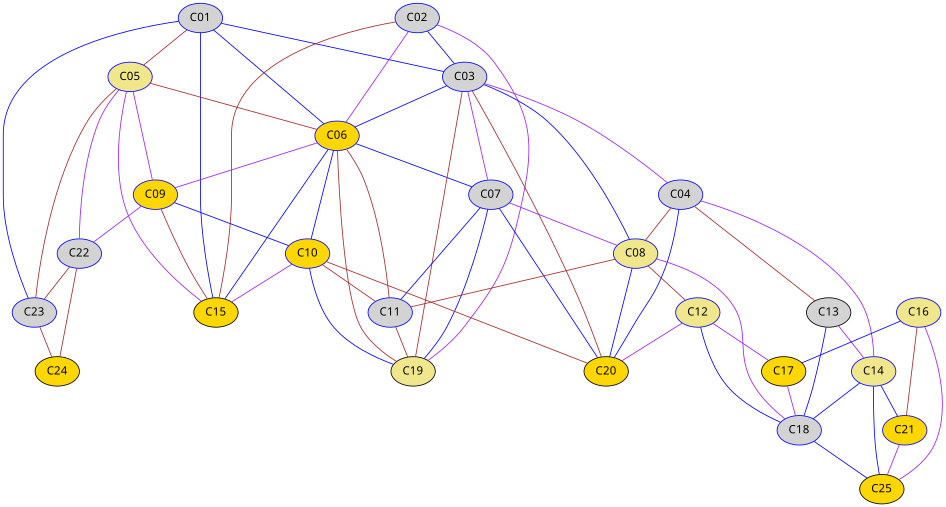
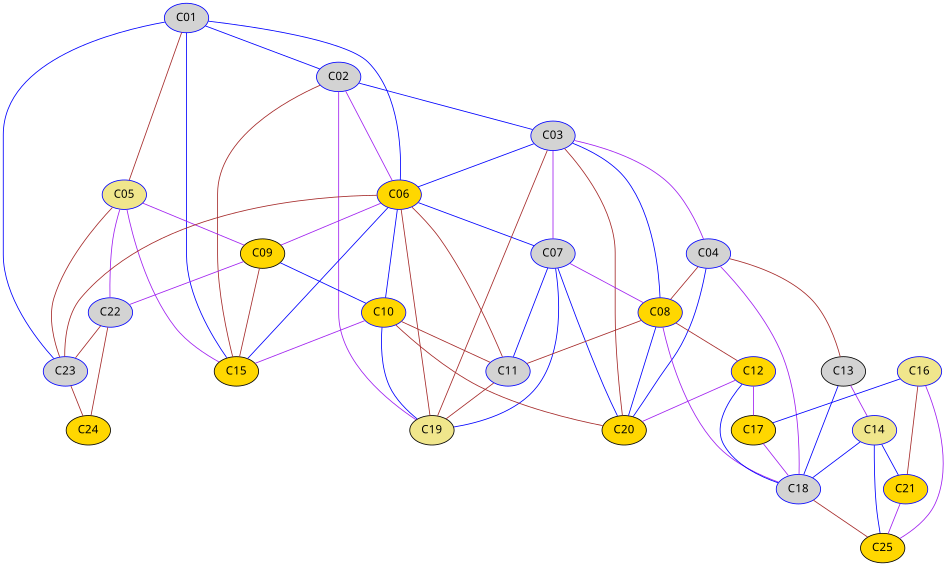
(333, 47) -> (263, 47)
(229, 105) -> (180, 231)
(155, 195) -> (263, 254)
(636, 254) -> (660, 312)
(813, 254) -> (784, 361)
(698, 312) -> (753, 371)
(840, 460) -> (841, 519)
